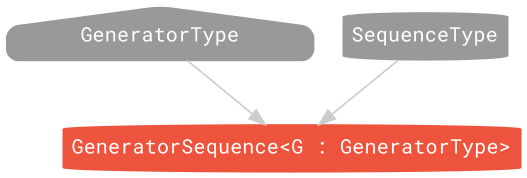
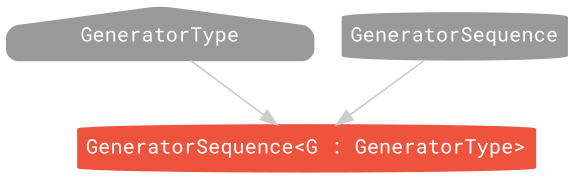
(426, 36) -> (455, 36)
